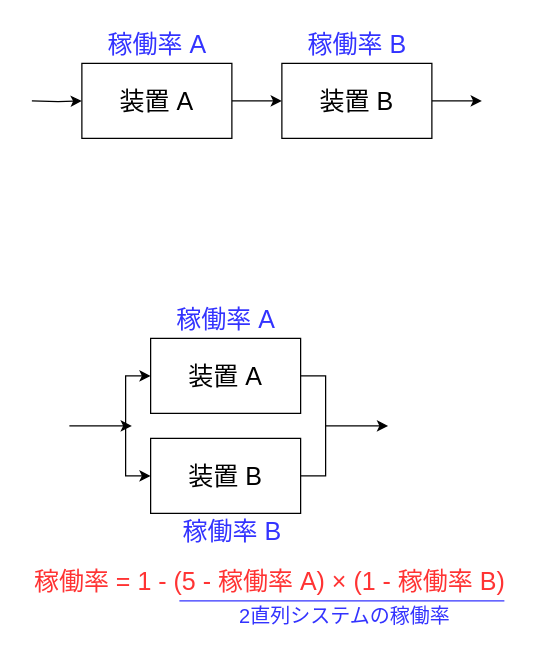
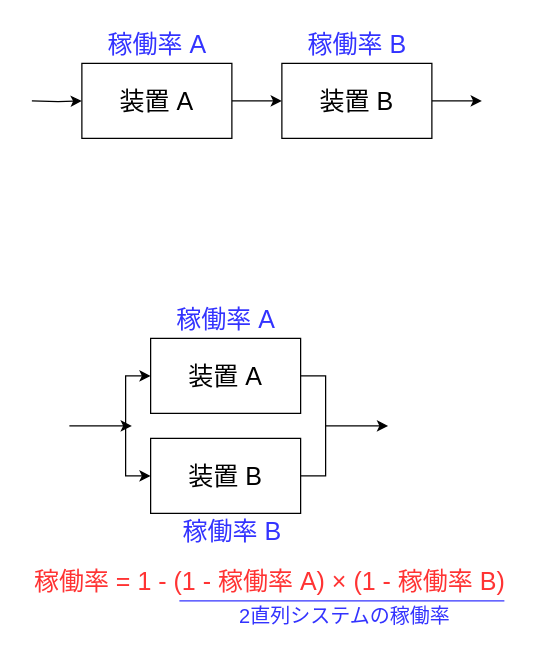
(270, 576) -> (270, 576)
